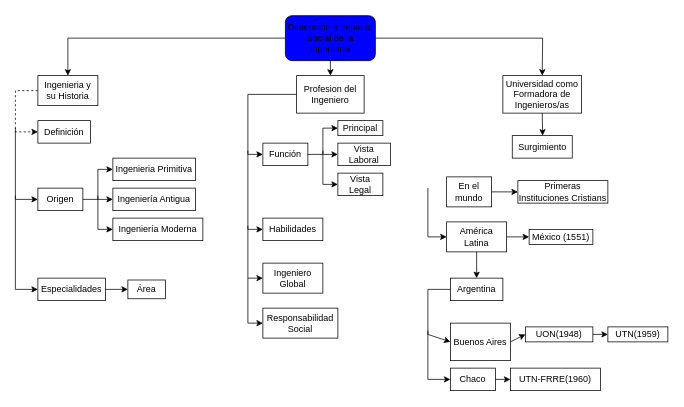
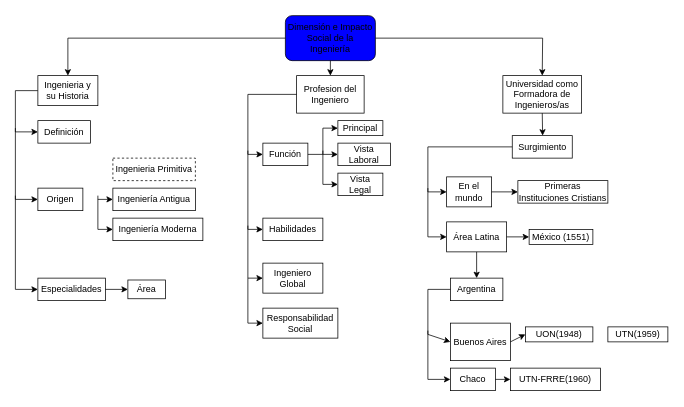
(15, 97) -> (15, 97)
(154, 169) -> (154, 169)
none -> (440, 192)
(89, 199) -> none
(477, 237) -> (477, 237)
(598, 334) -> none
